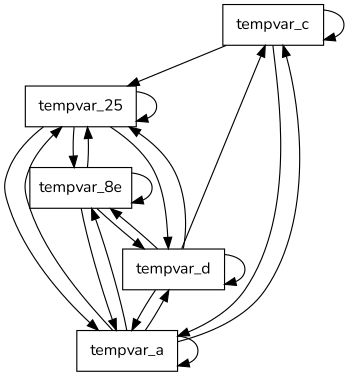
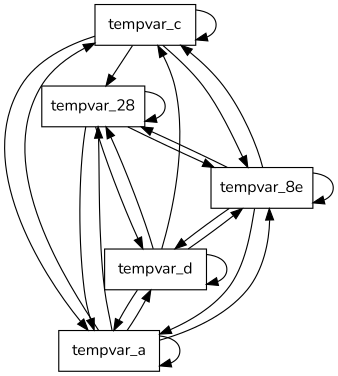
none -> (210, 96)
none -> (235, 104)
(81, 106) -> (93, 106)
